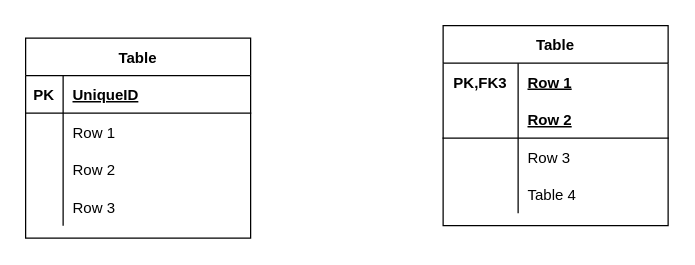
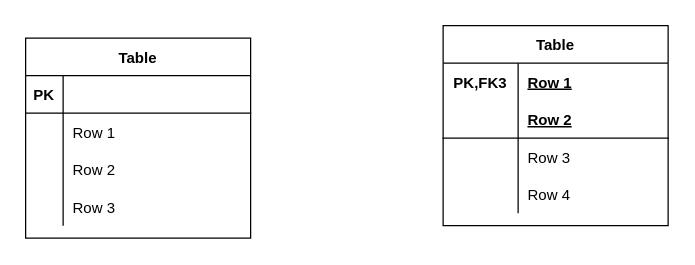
(157, 94) -> none
(553, 195) -> (547, 195)
